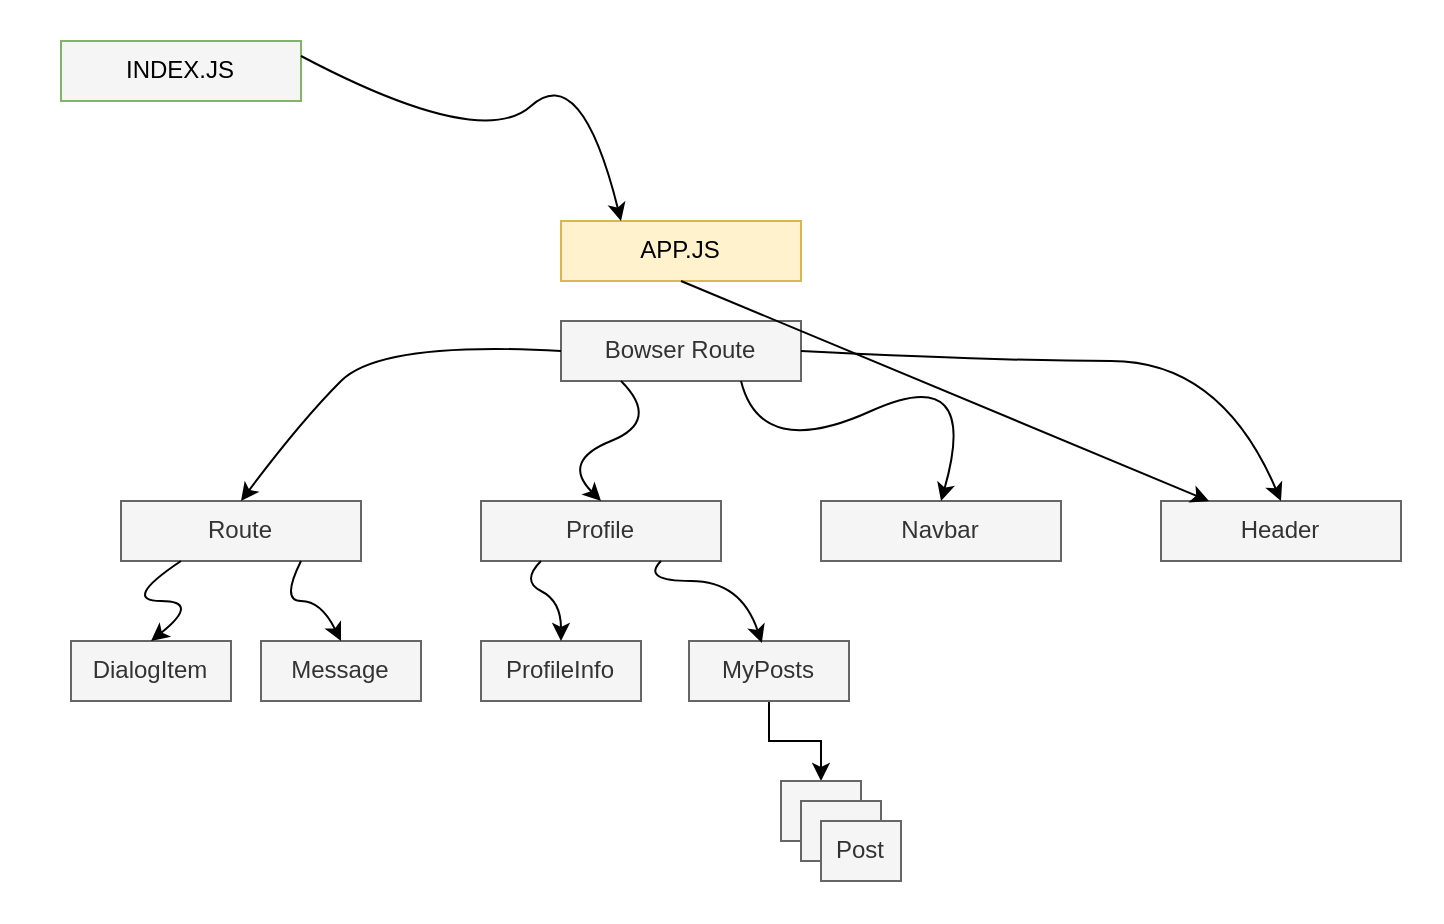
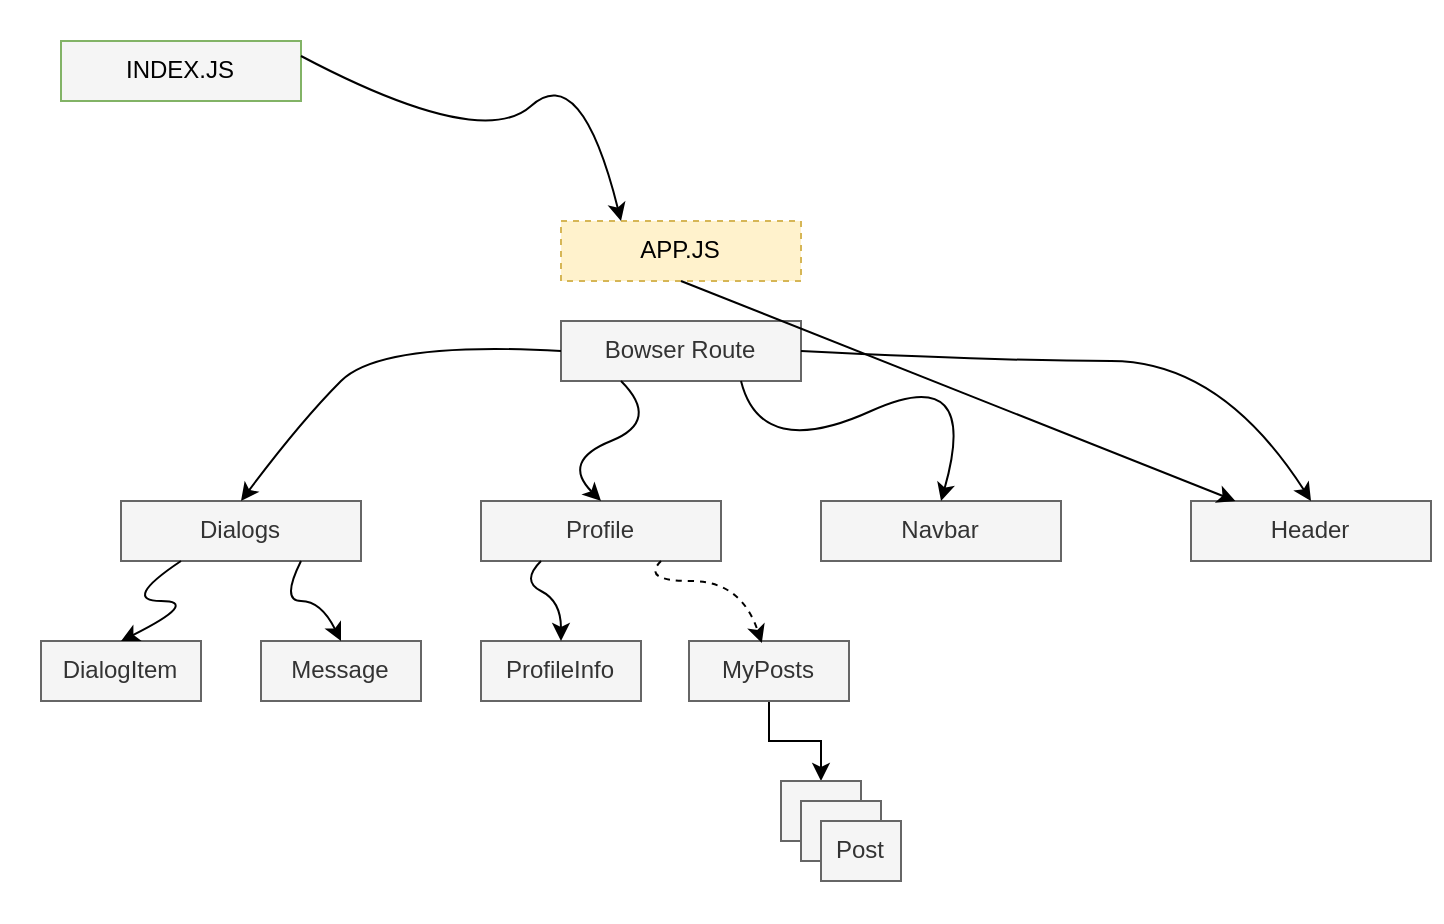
(681, 251) -> (681, 251)
(241, 531) -> (241, 531)
(1281, 531) -> (1311, 531)
(713, 584) -> (713, 584)
(151, 671) -> (121, 671)
